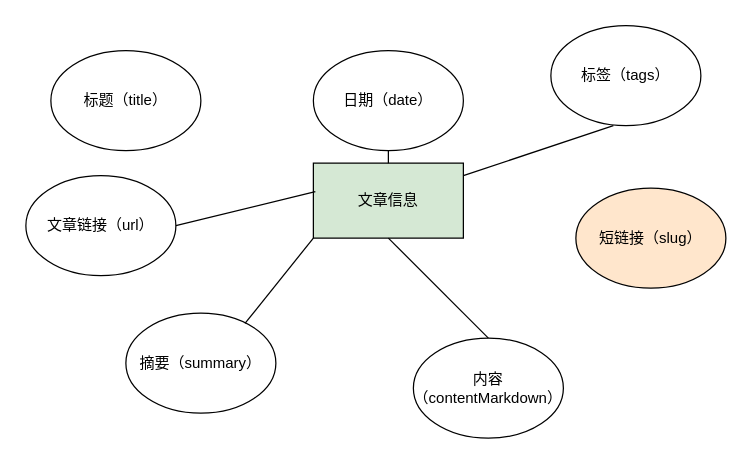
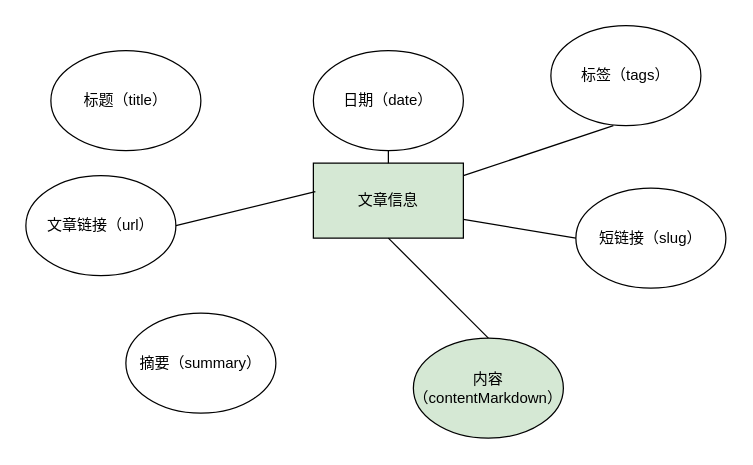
none -> (519, 229)
(651, 238) -> (651, 238)
(279, 281) -> none
(488, 388) -> (488, 388)
